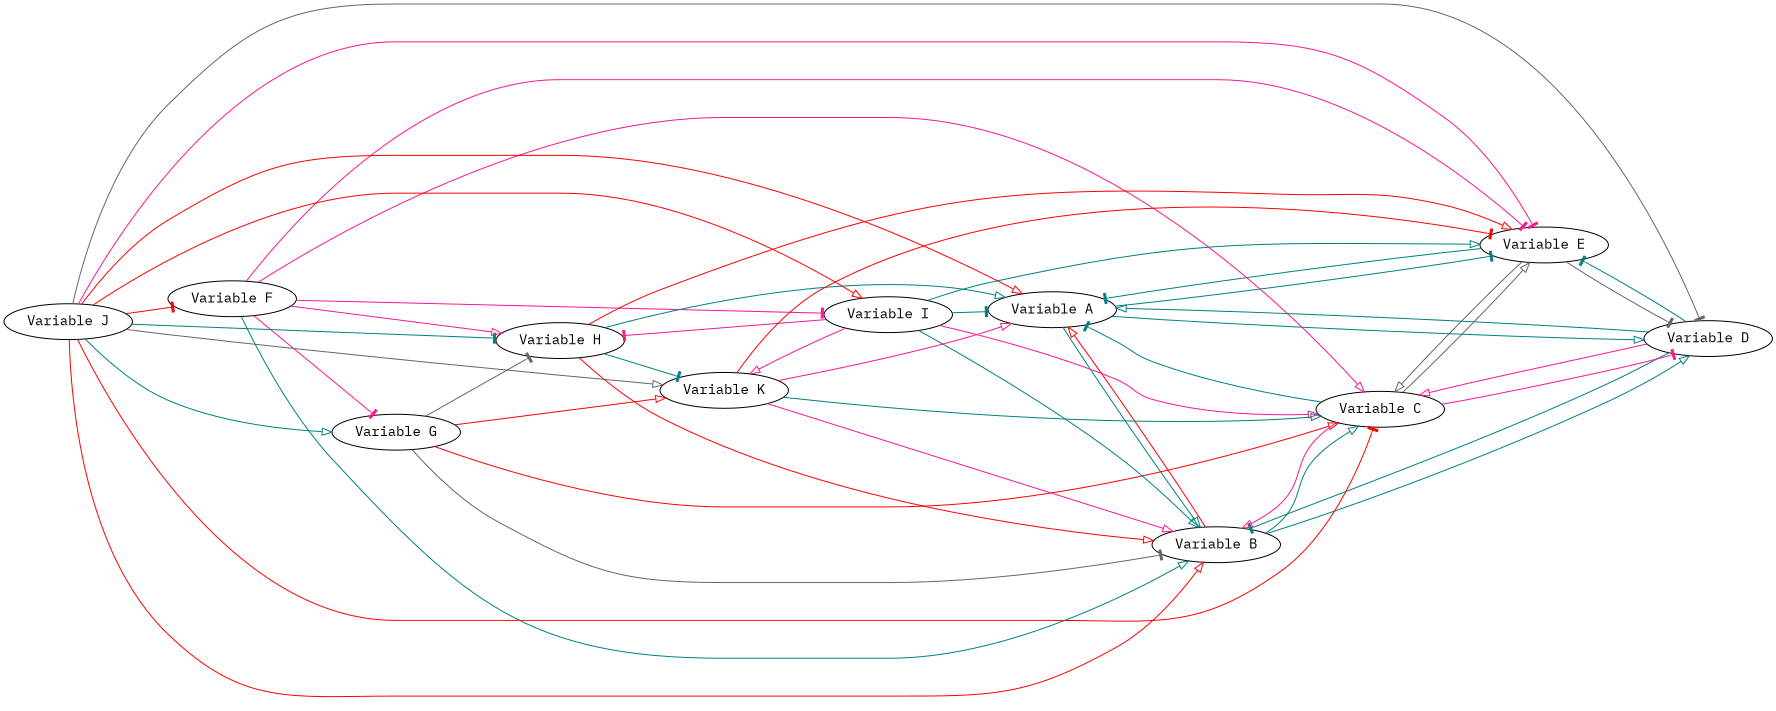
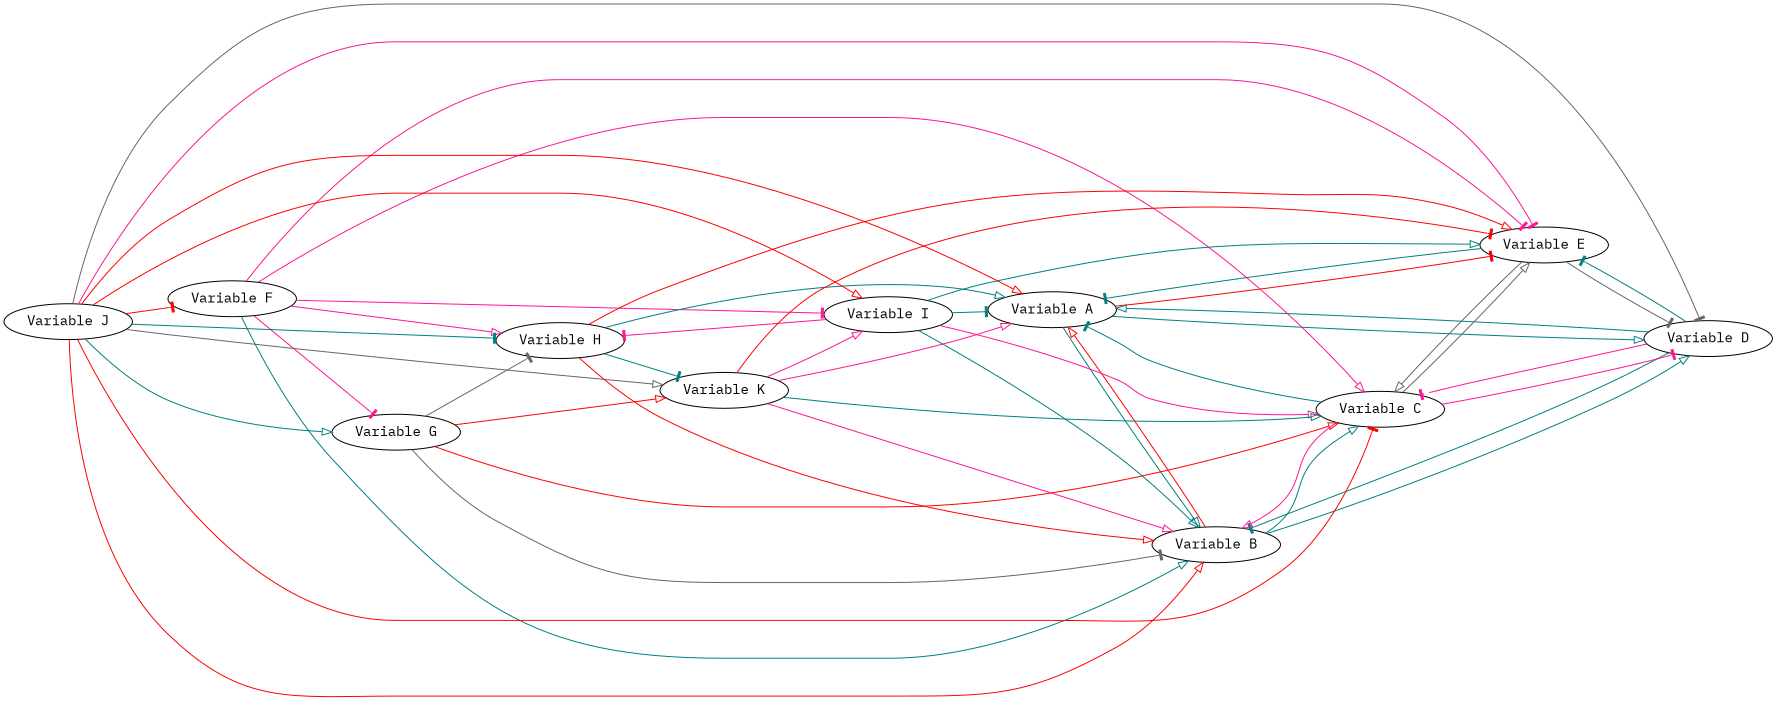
(1302, 284) -> (1302, 284)
(802, 348) -> (811, 357)
(1538, 368) -> (1538, 368)
